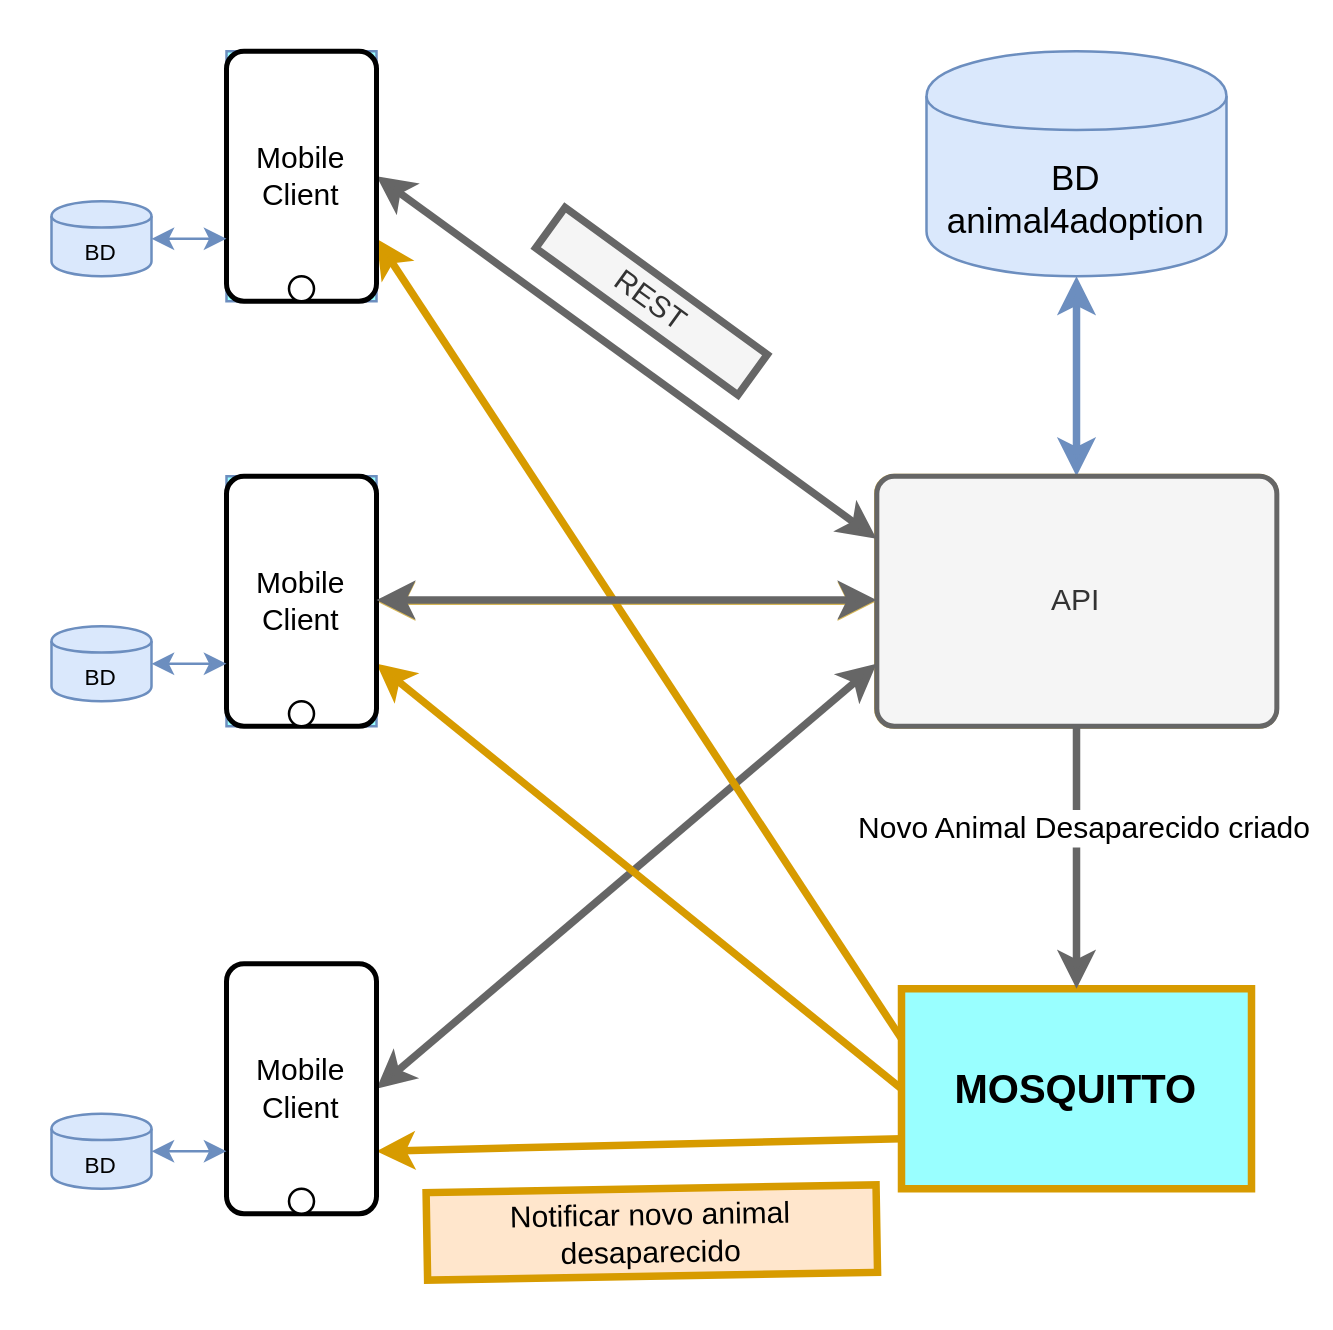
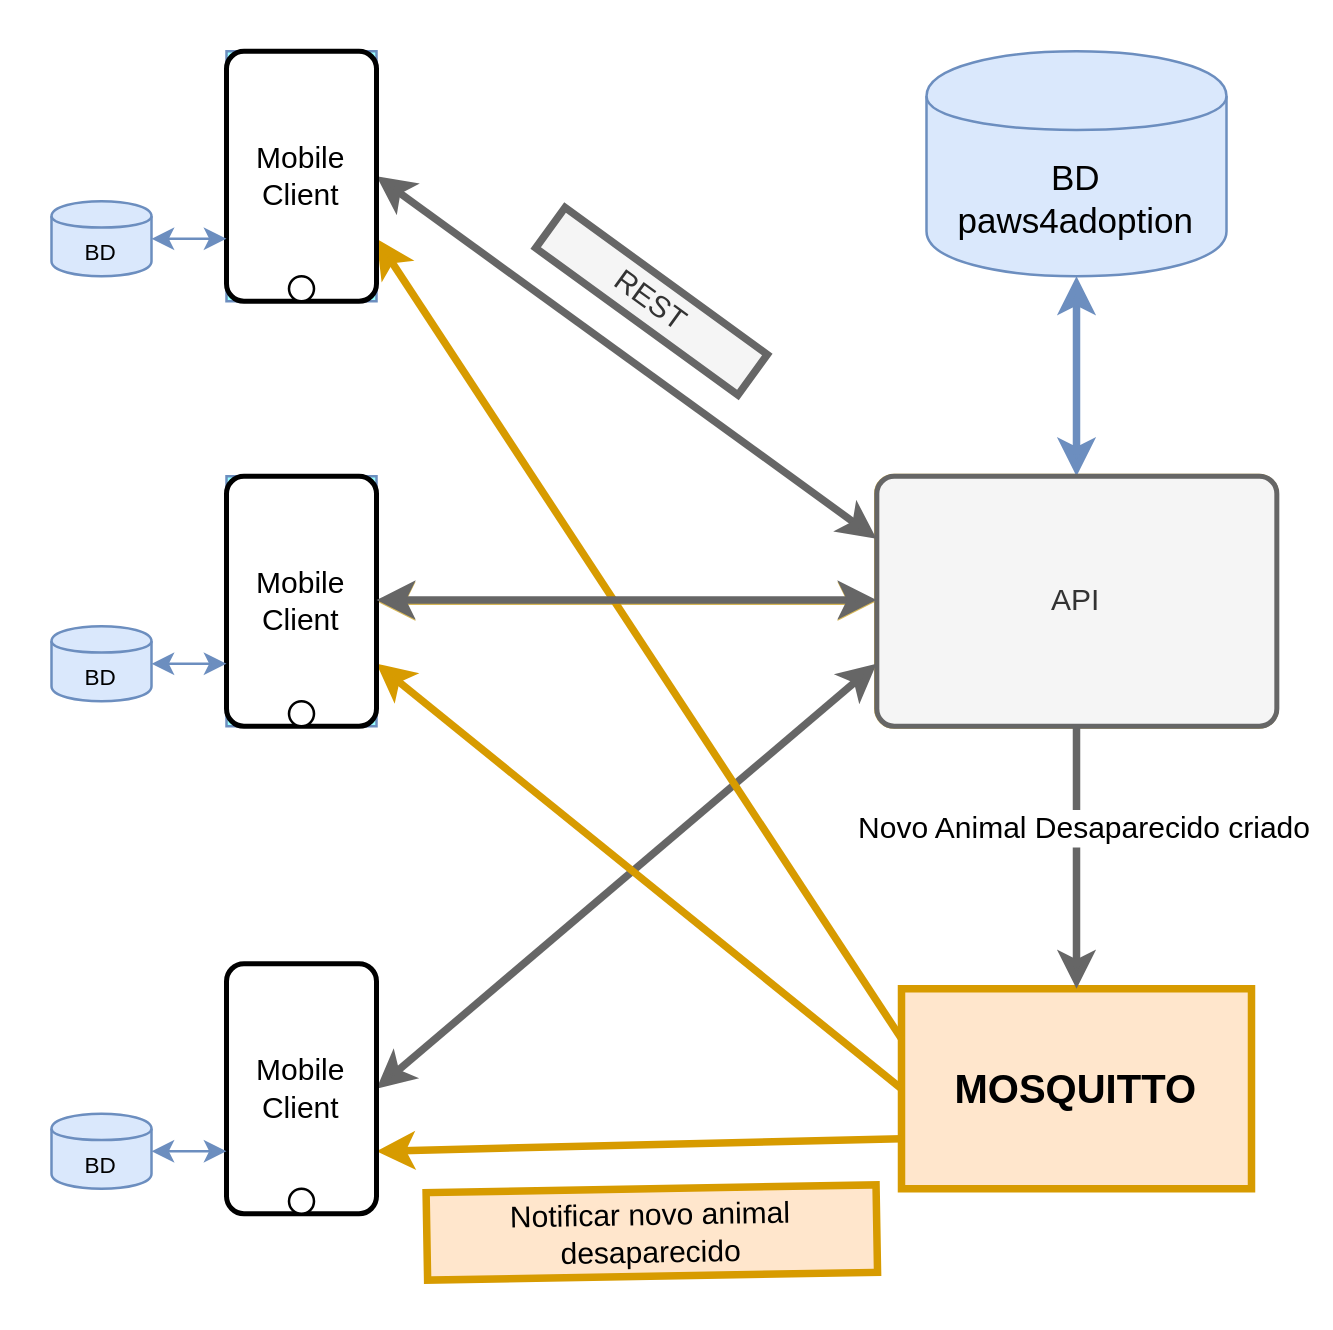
(1076, 199) -> (1076, 199)
(1076, 1089) -> (1076, 1089)
